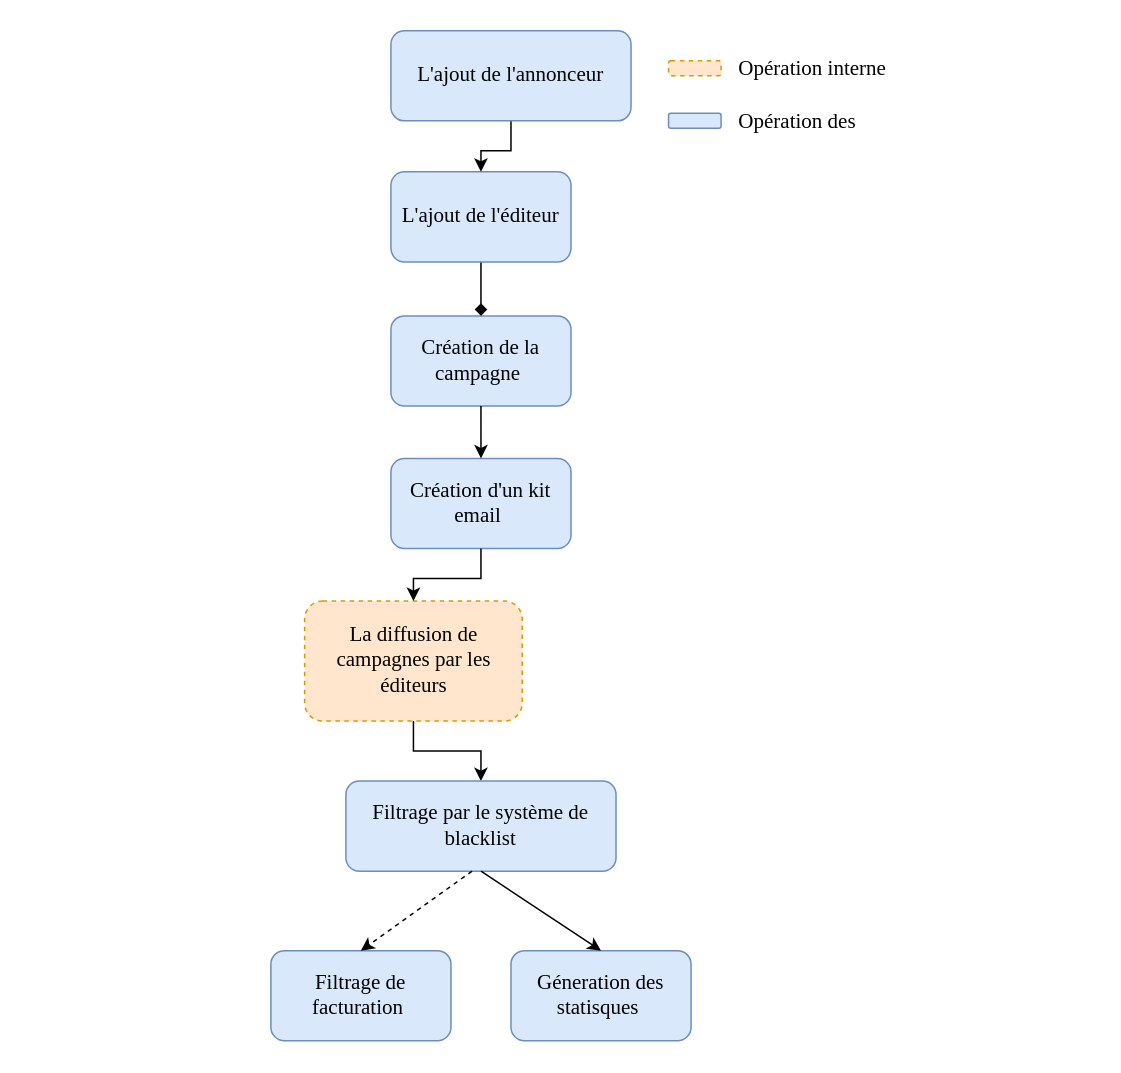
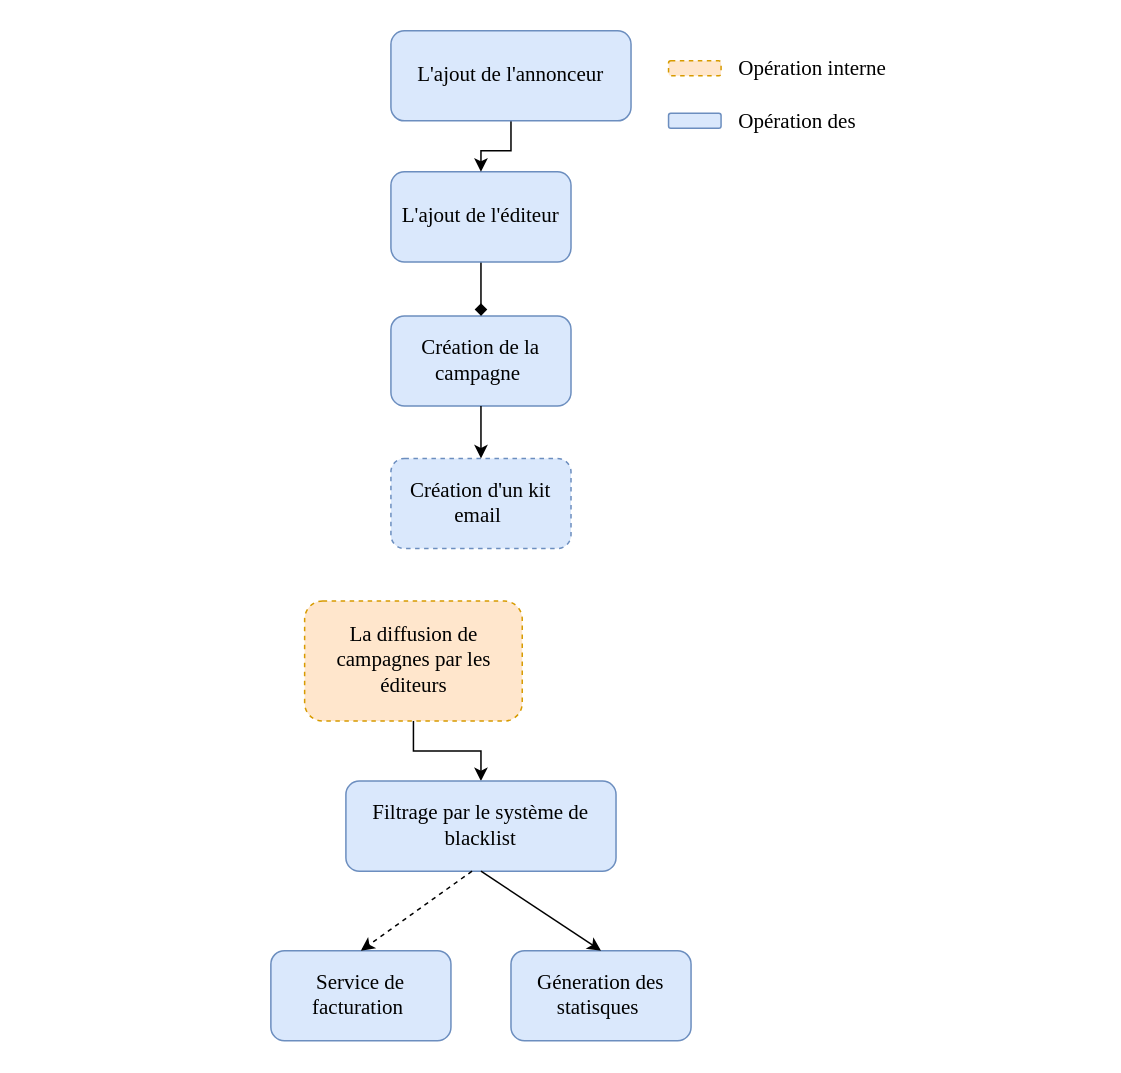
(481, 503) -> (481, 503)
(457, 578) -> none
(361, 995) -> (361, 995)
